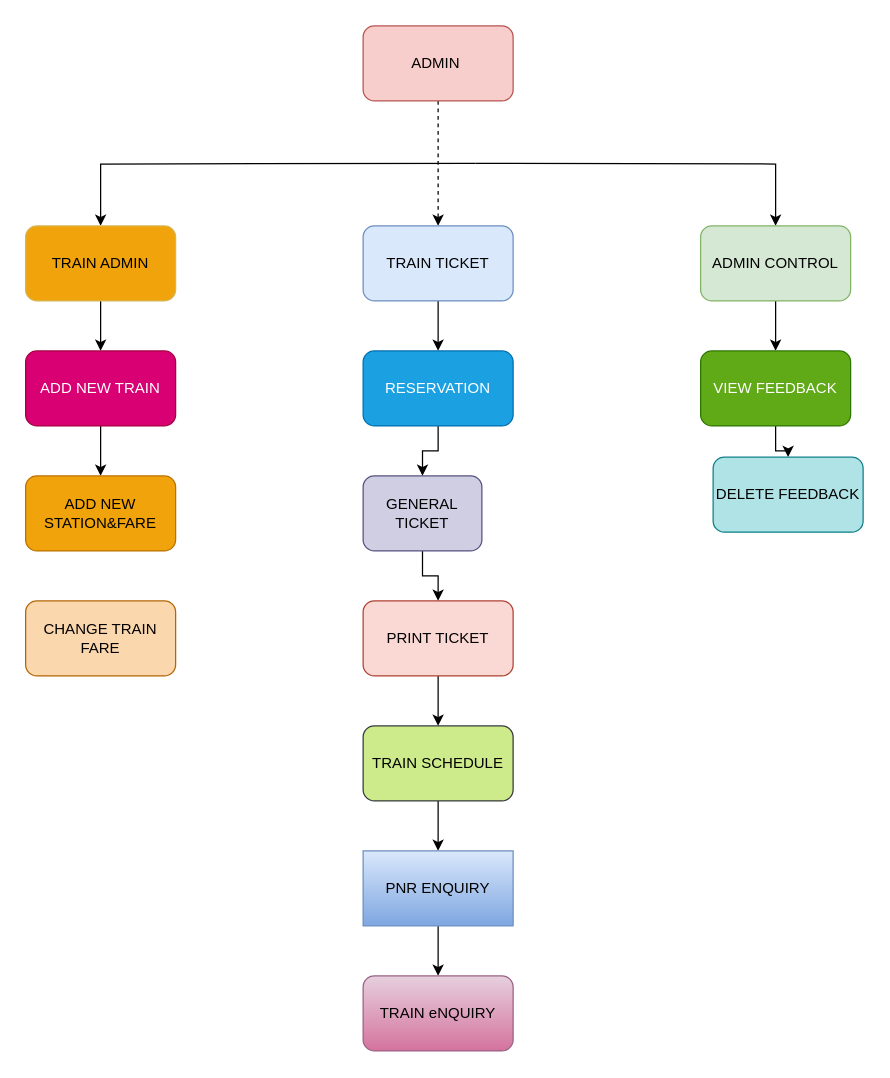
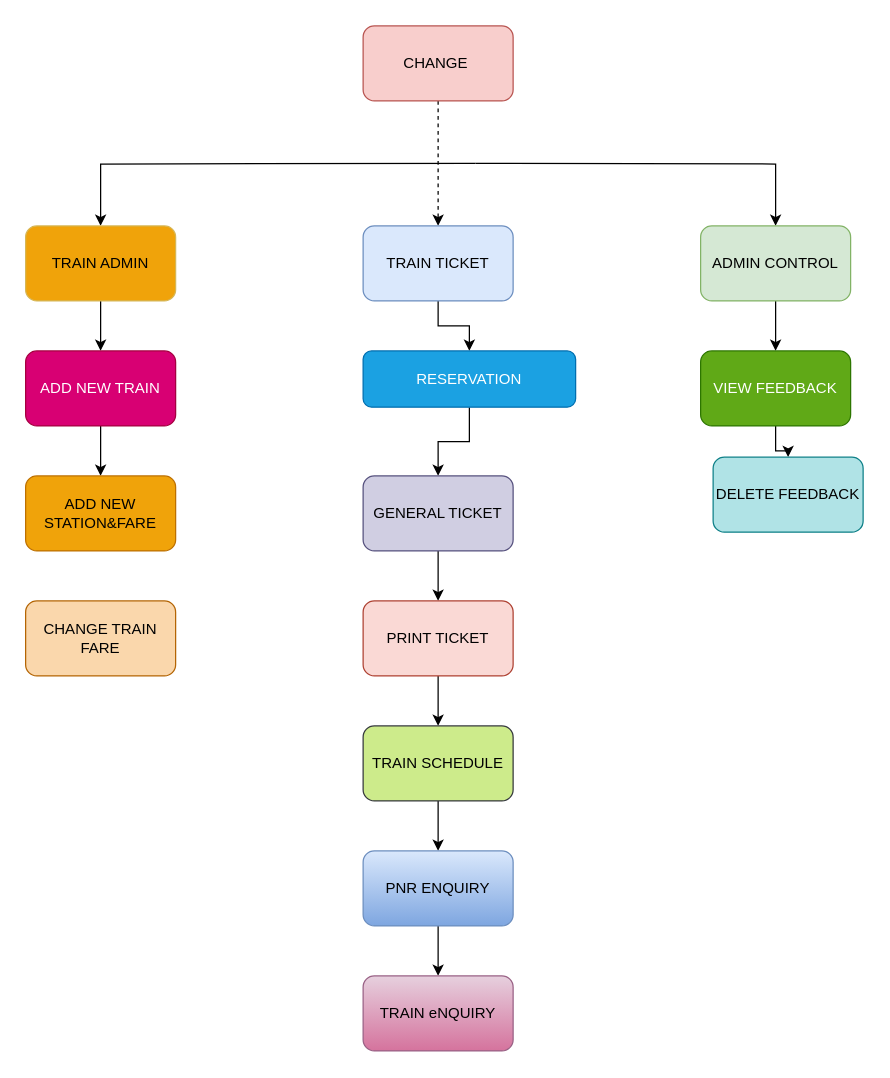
(438, 63) -> (438, 63)
(438, 388) -> (469, 379)
(423, 513) -> (438, 513)
(438, 888) -> (438, 888)
